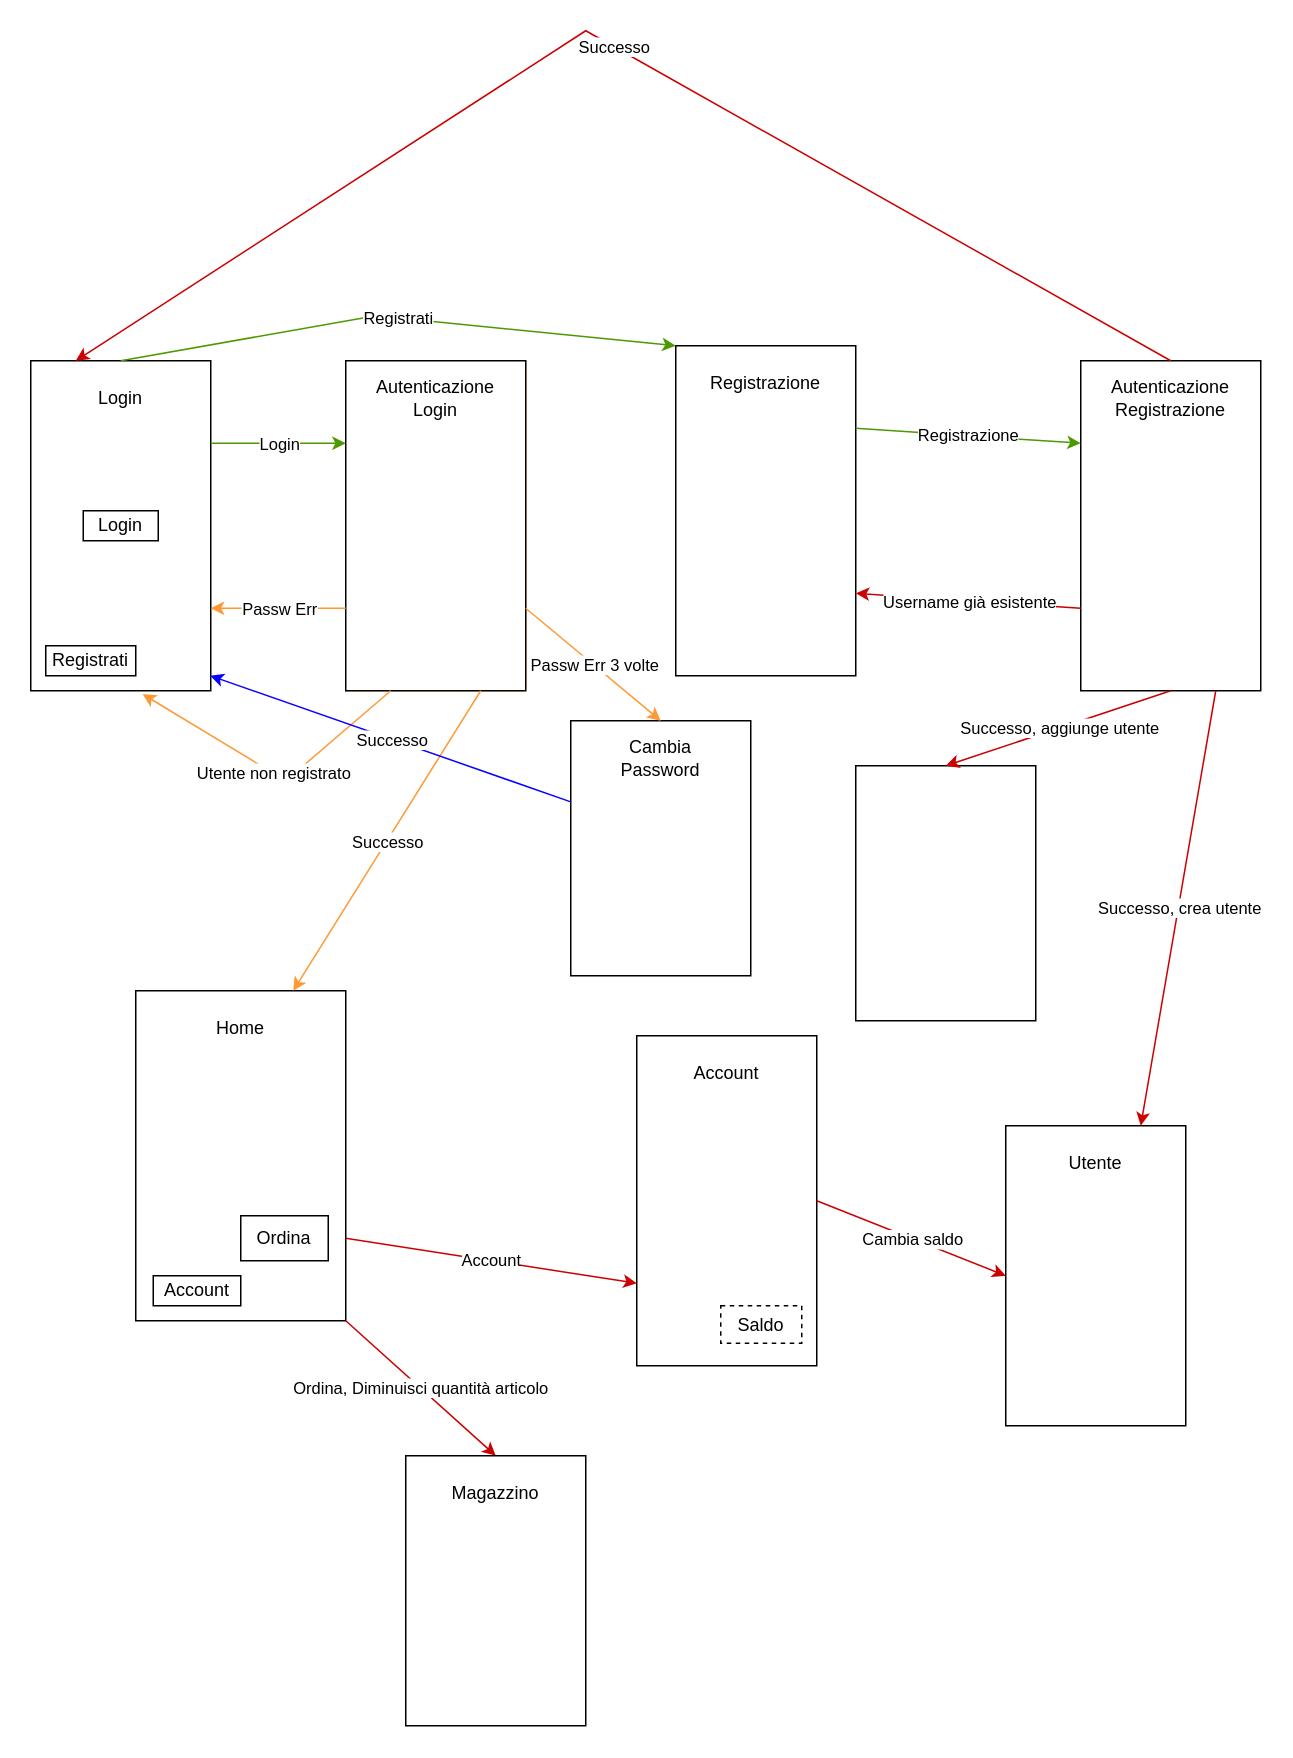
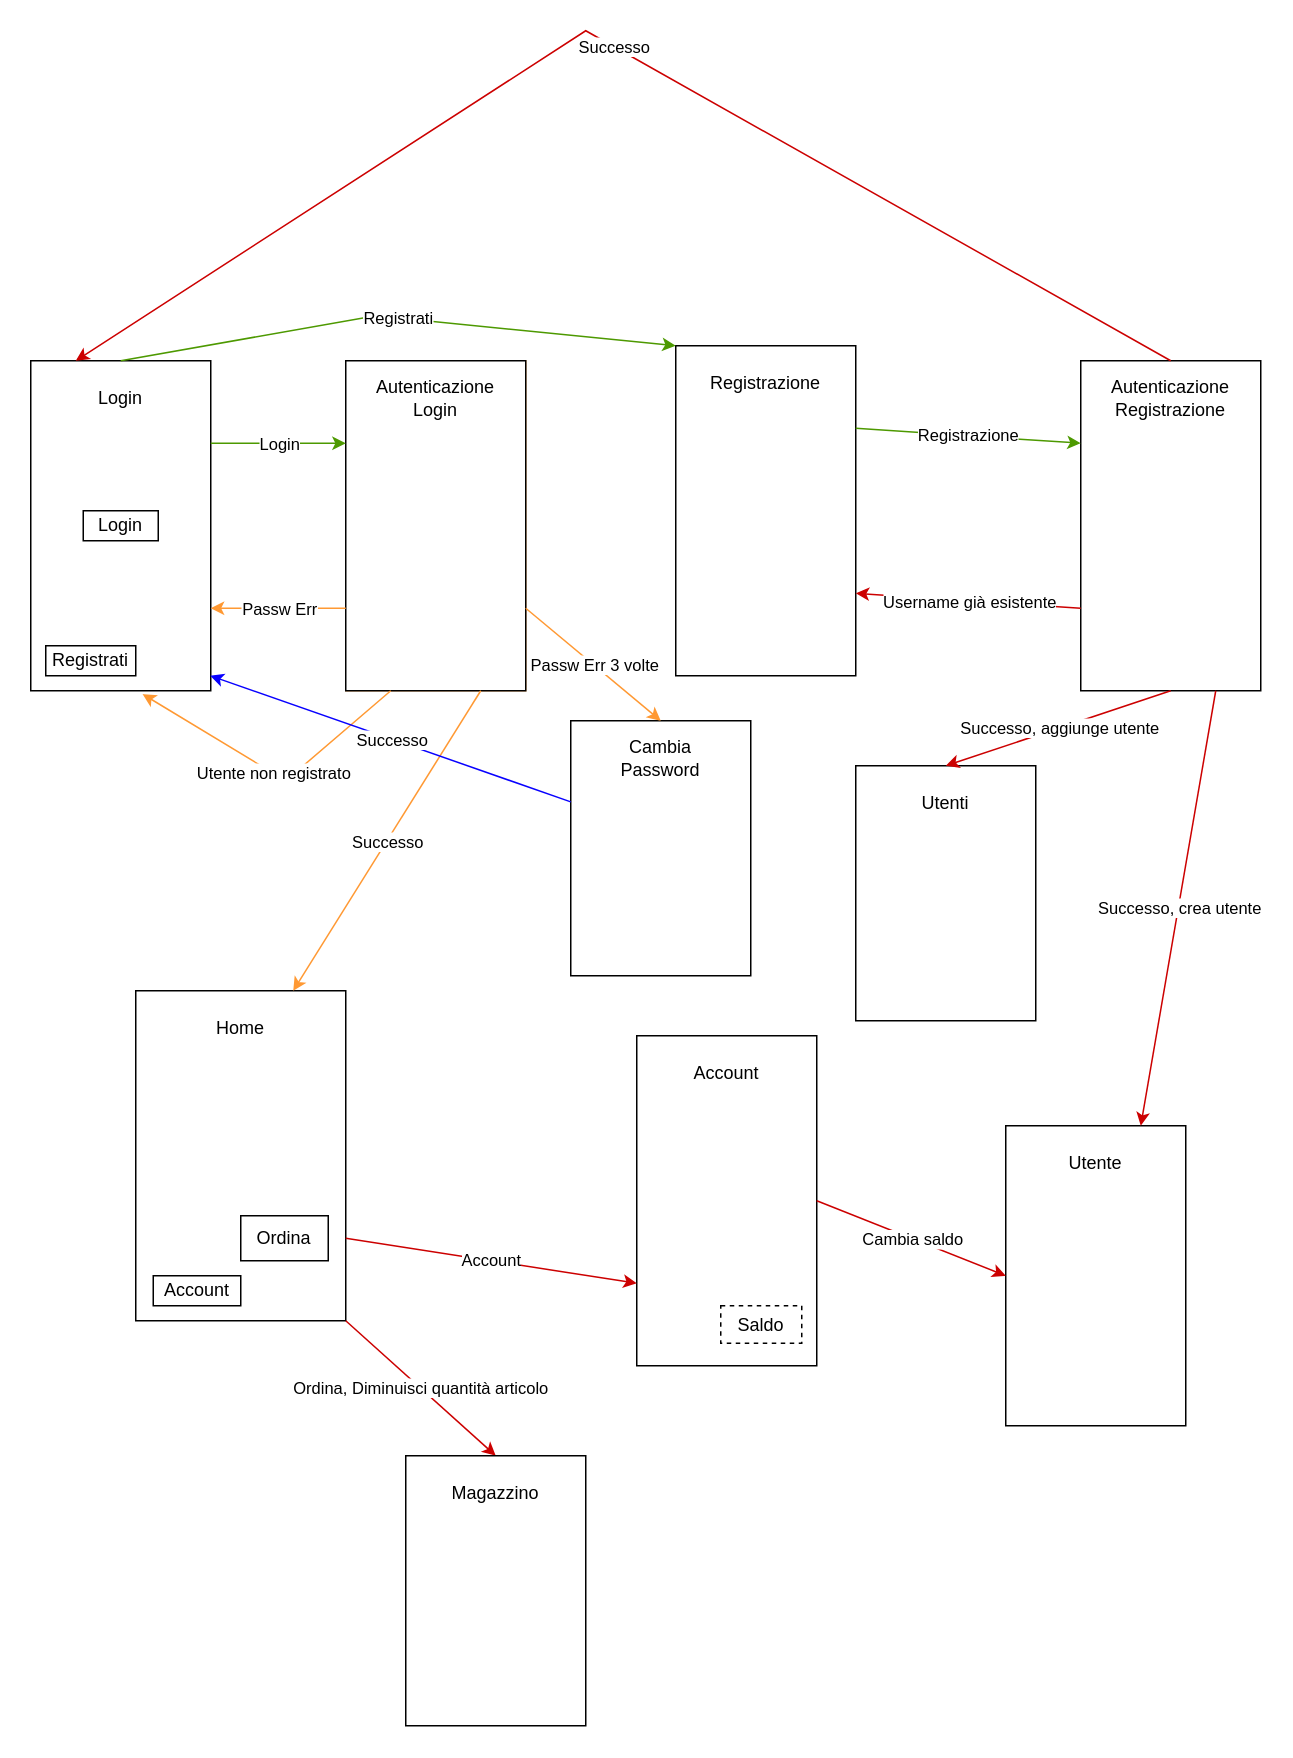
none -> (946, 803)
